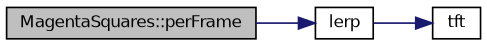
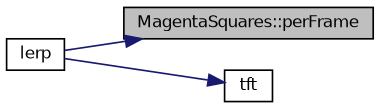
(277, 23) -> (95, 46)
